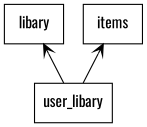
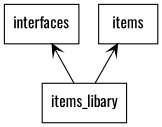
(34, 24) -> (42, 24)
(73, 103) -> (84, 103)
